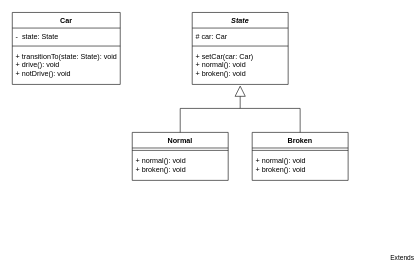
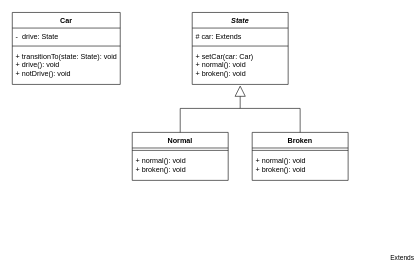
(44, 36) -> (43, 36)
(213, 36) -> (221, 36)
